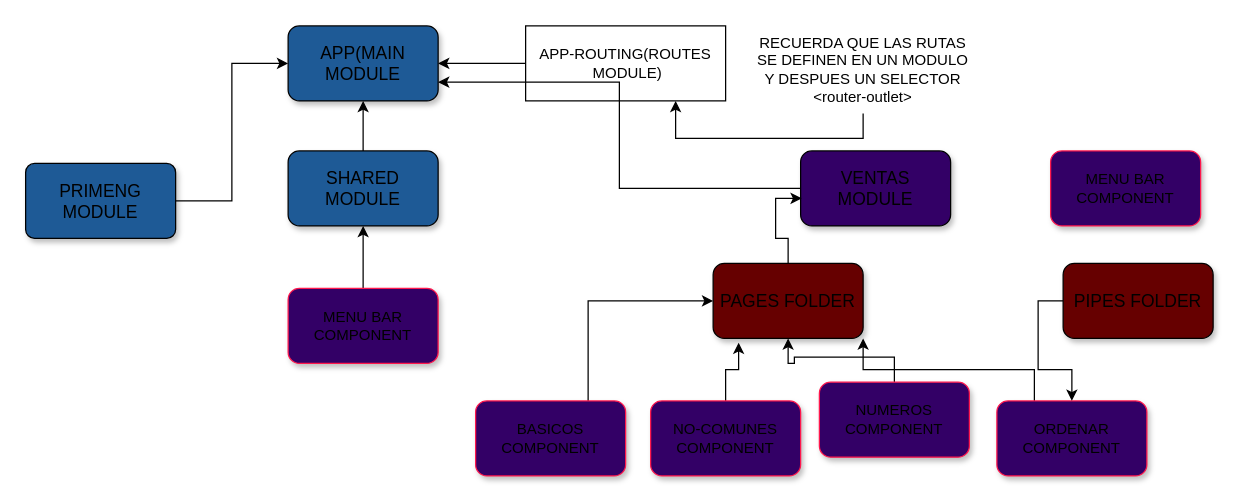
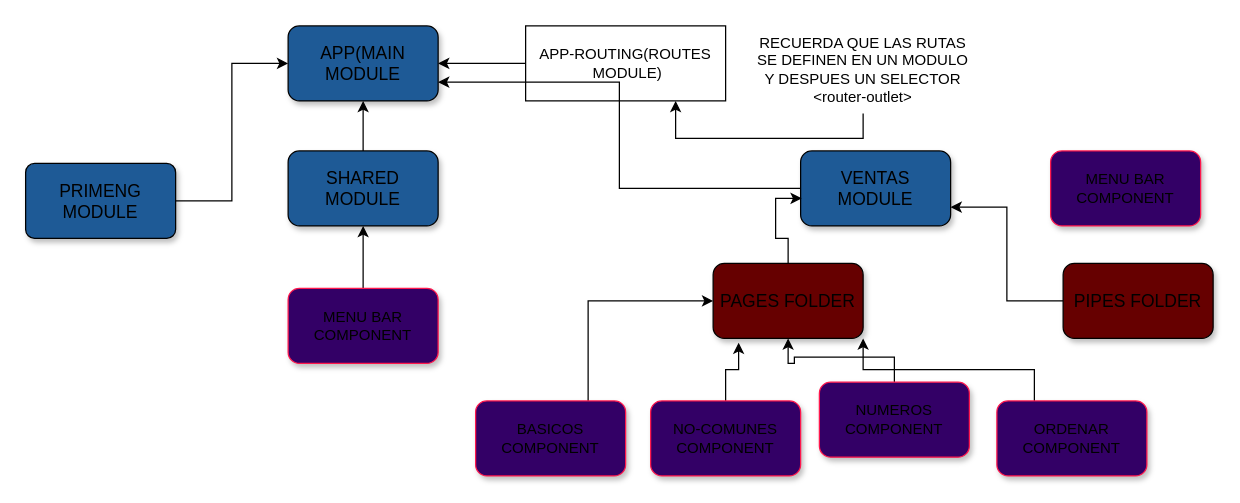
(876, 188) -> (876, 188)
(1038, 362) -> (1007, 246)
